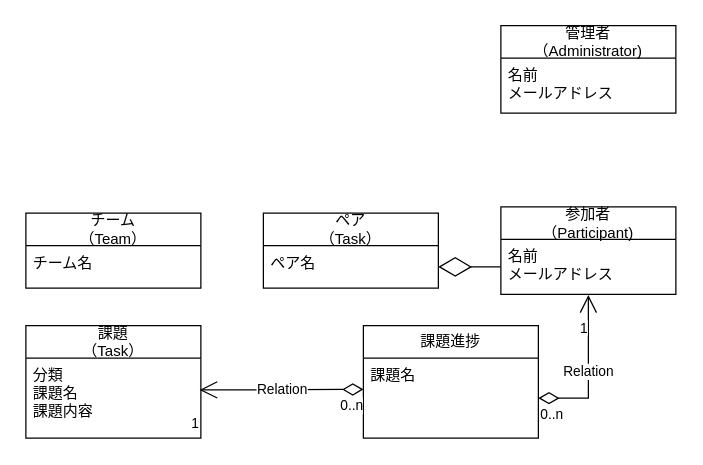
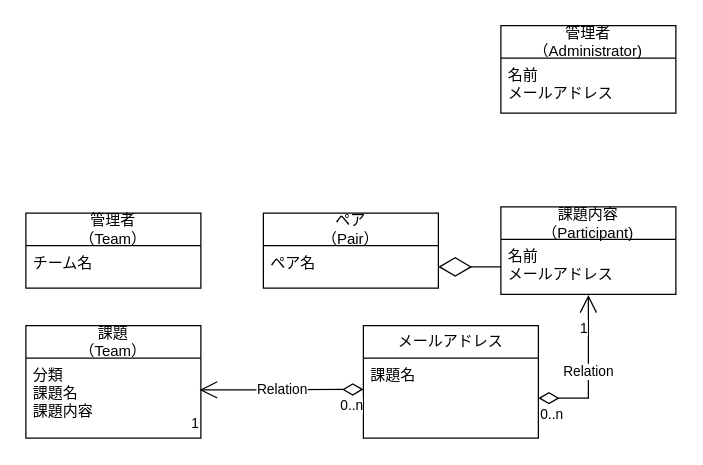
(588, 223) -> (588, 223)
(113, 229) -> (113, 229)
(351, 229) -> (351, 229)
(113, 342) -> (113, 342)
(451, 342) -> (451, 342)
